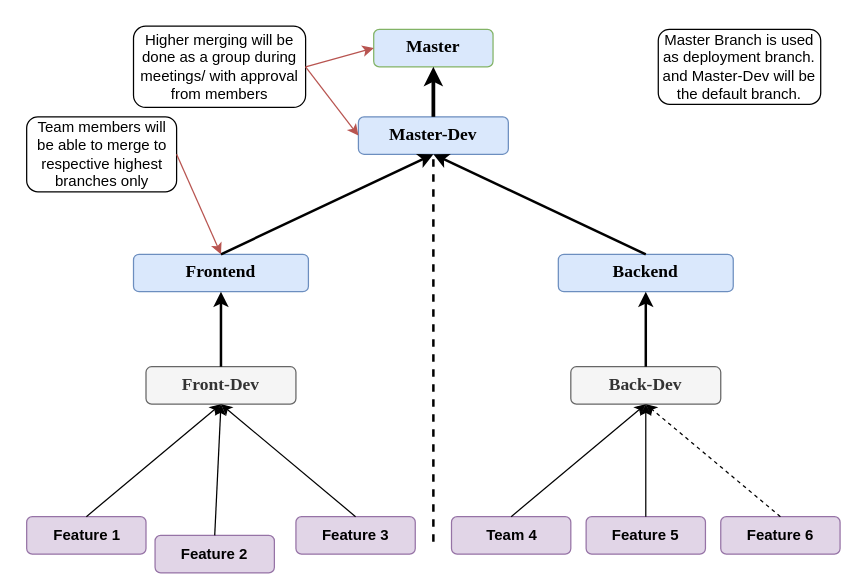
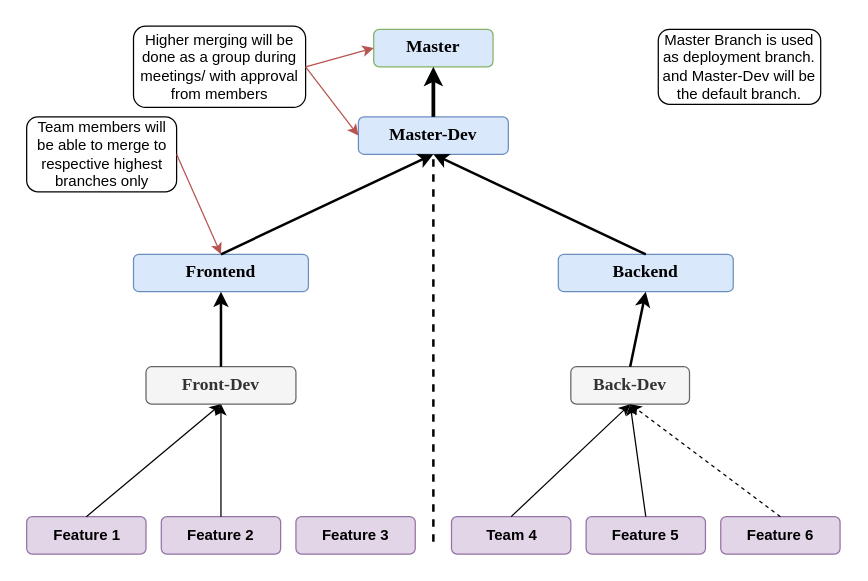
(646, 386) -> (630, 386)
(291, 463) -> none
(214, 554) -> (221, 536)
